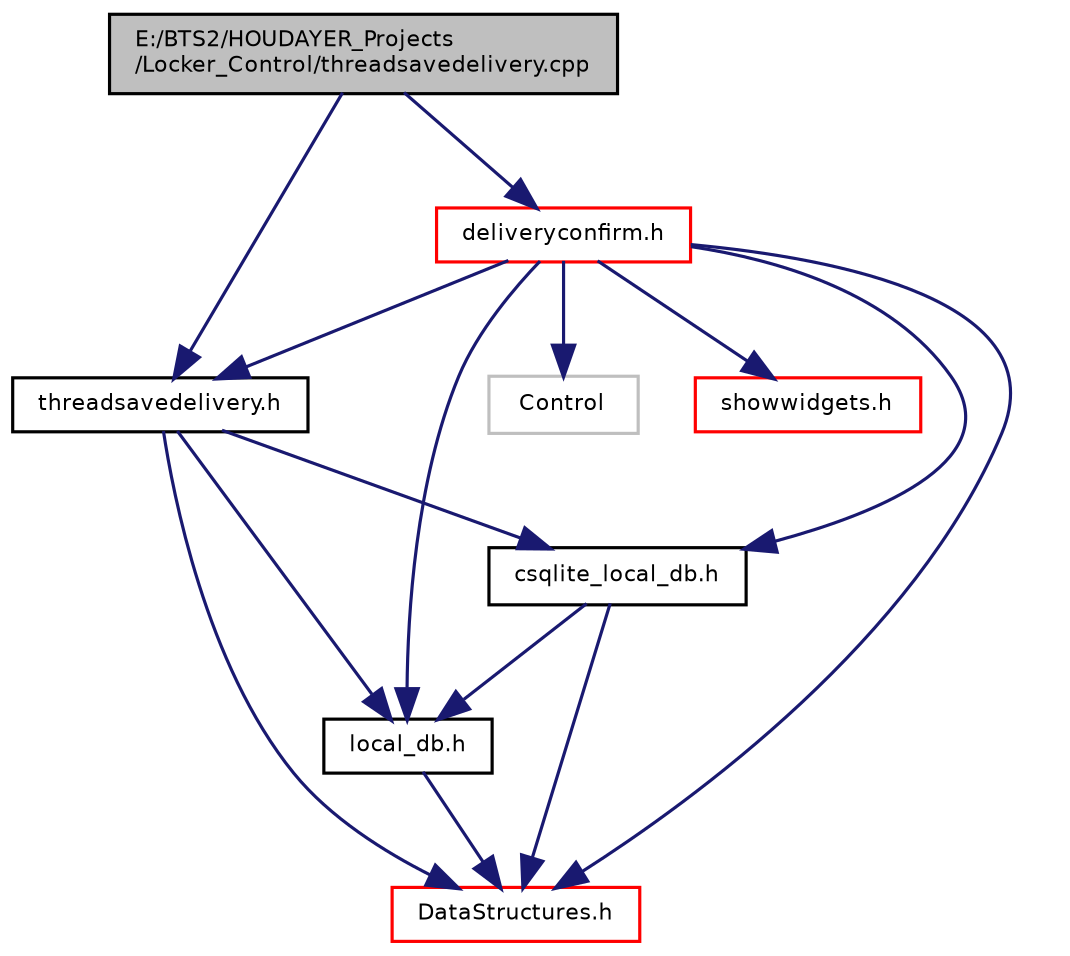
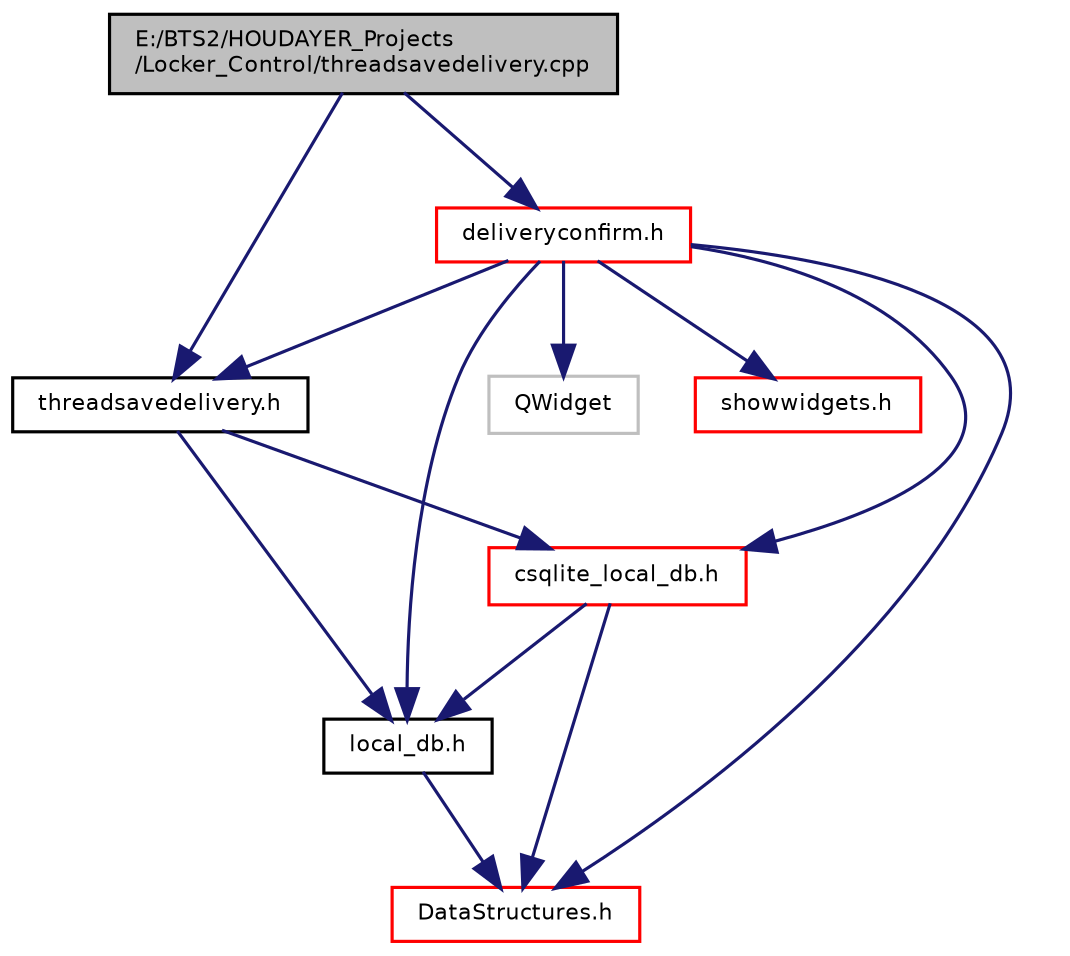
(564, 405) -> (564, 405)
(618, 576) -> (618, 576)
(241, 689) -> none
